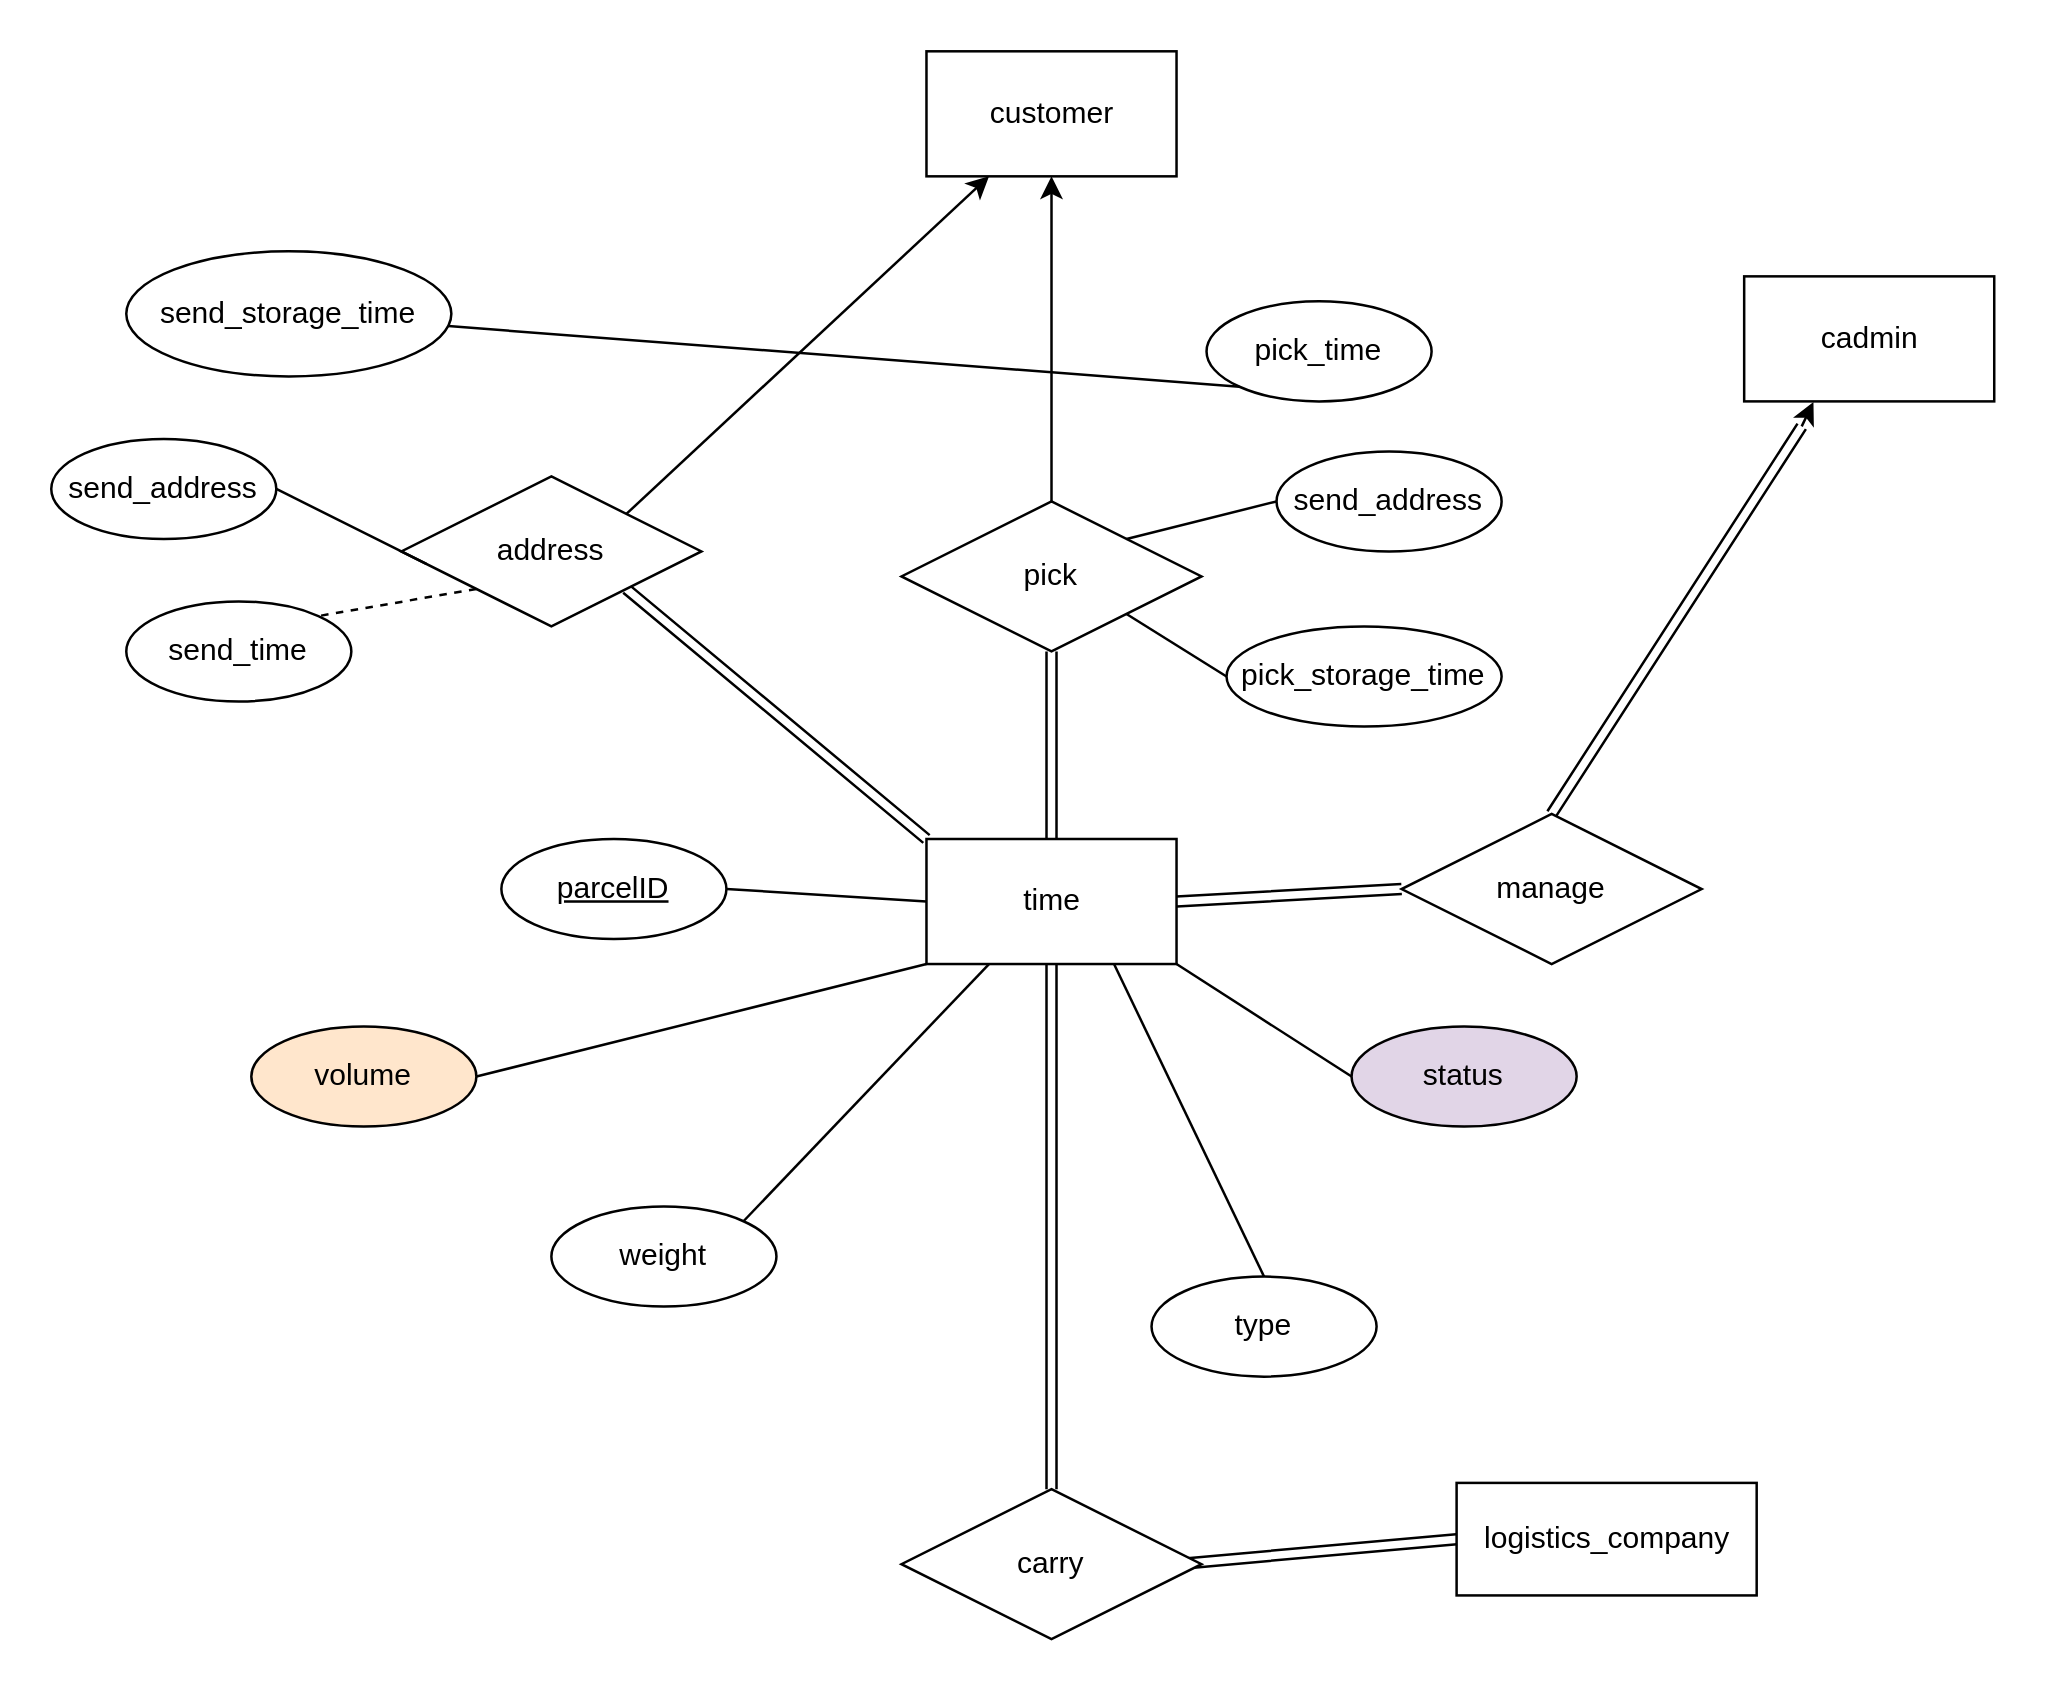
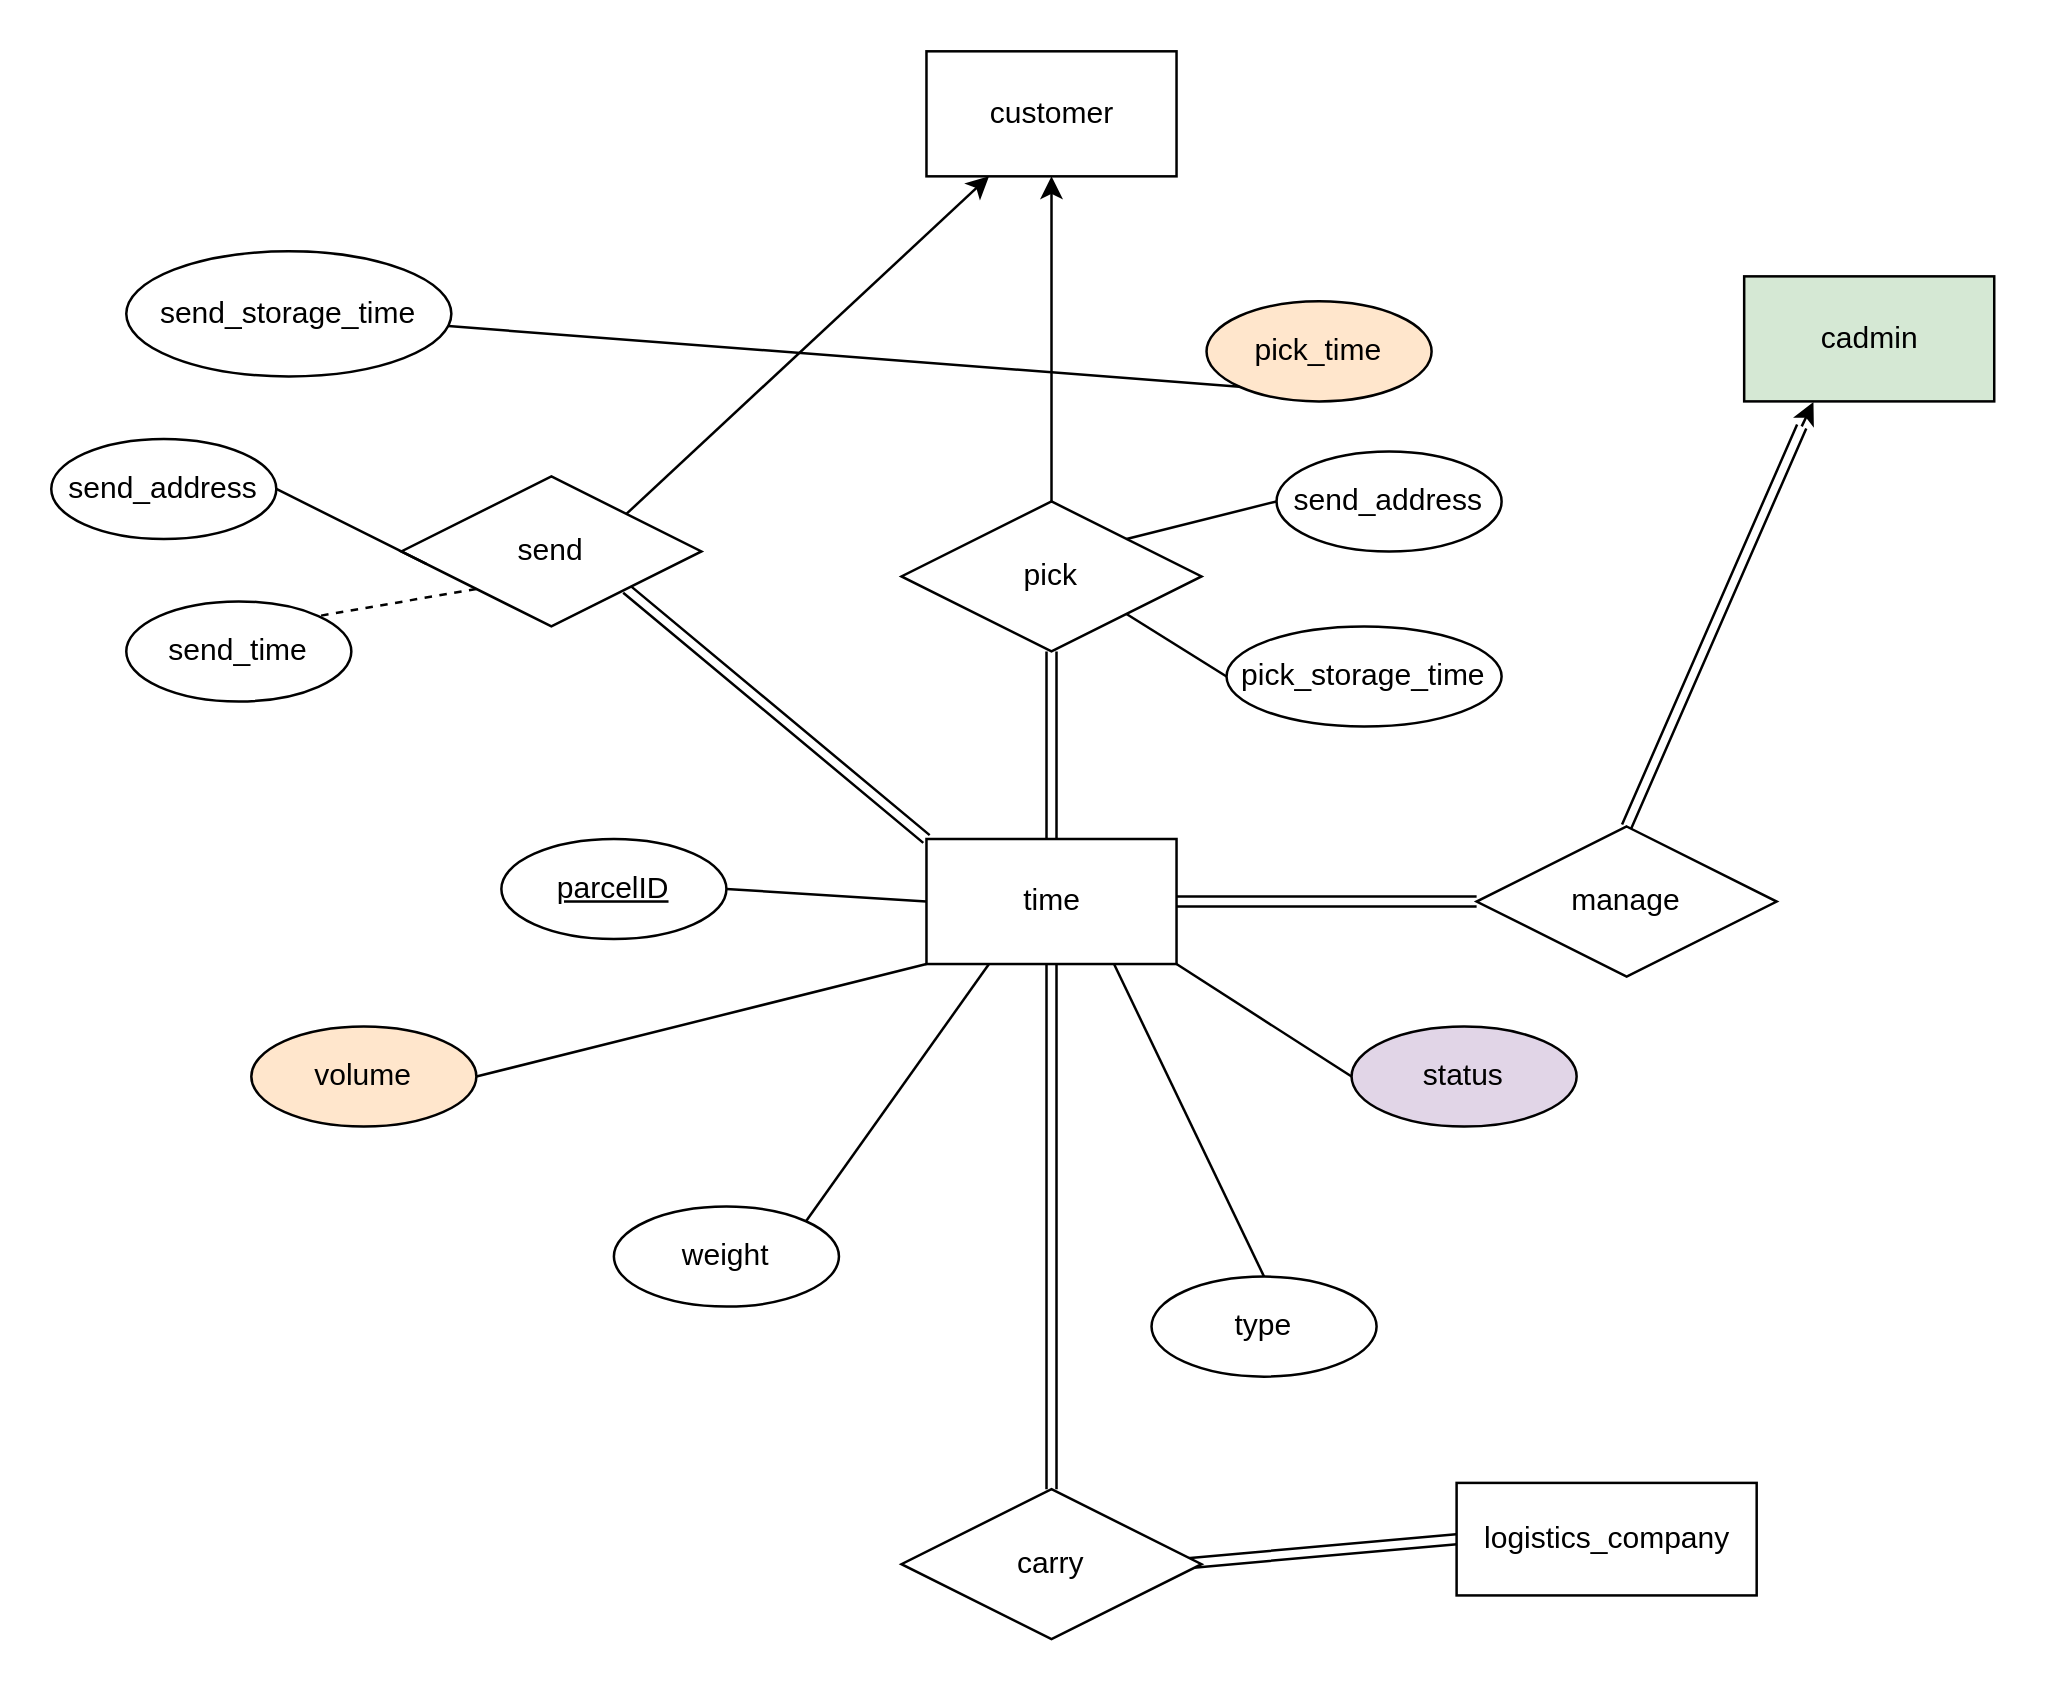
(1869, 339) -> (1869, 339)
(1319, 351) -> (1319, 351)
(551, 551) -> (551, 551)
(1551, 889) -> (1626, 901)
(664, 1256) -> (726, 1256)
